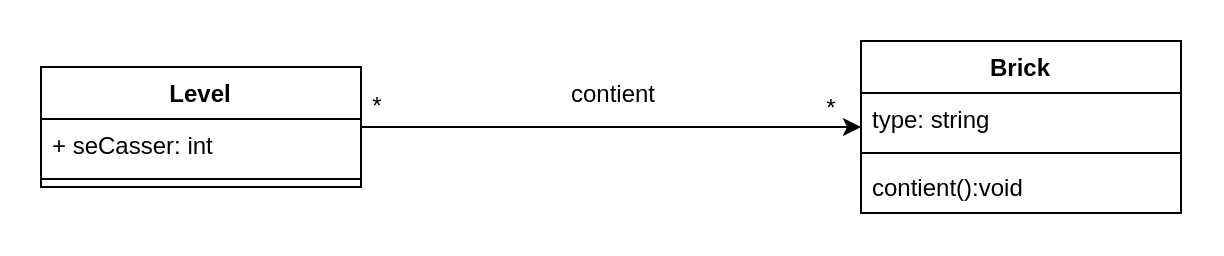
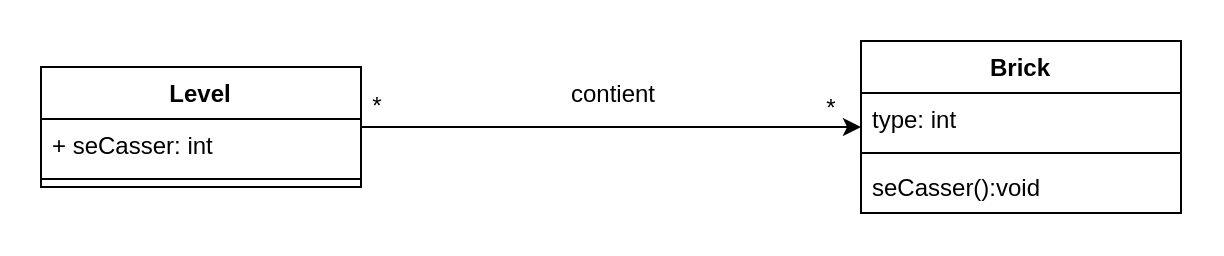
(943, 120) -> (923, 120)
(963, 188) -> (967, 188)
